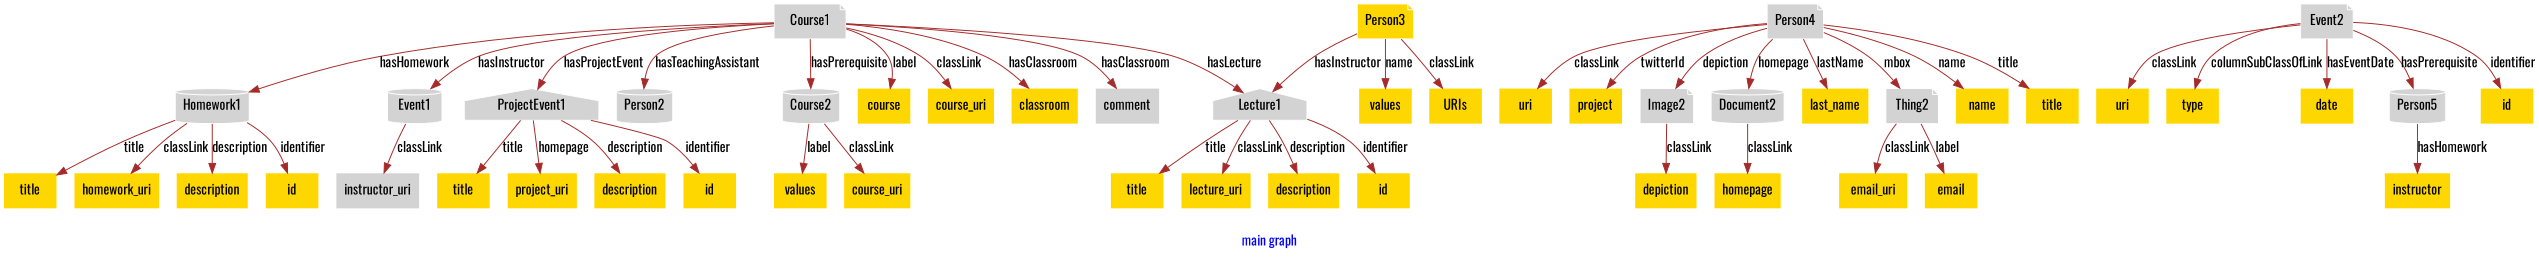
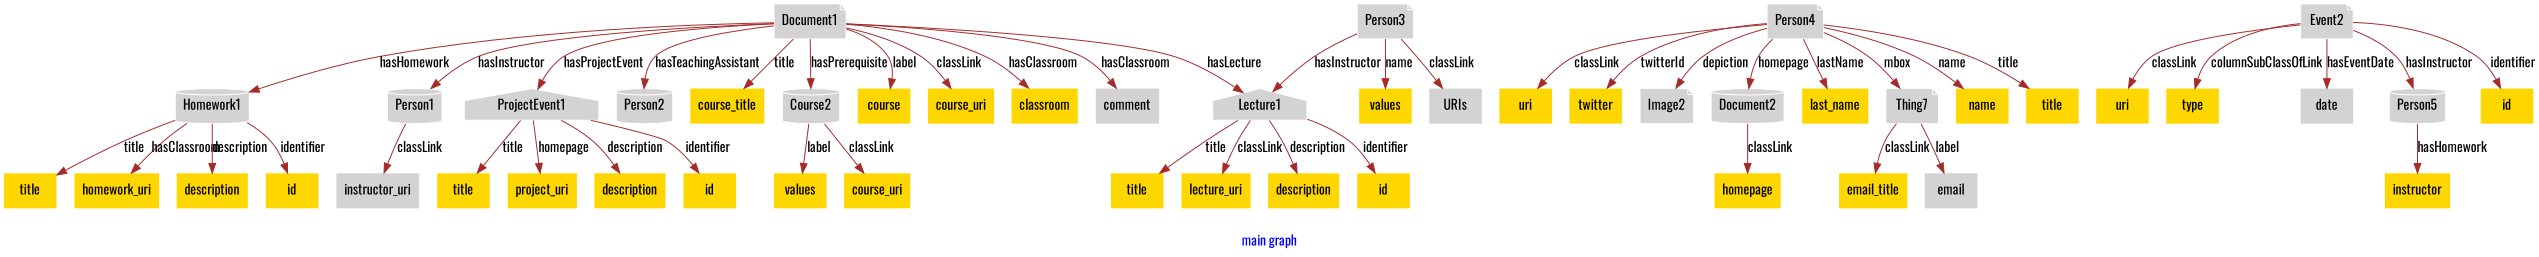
(810, 21) -> (810, 21)
(1385, 21) -> (1385, 21)
(2439, 64) -> (2439, 64)
(415, 106) -> (415, 106)
none -> (727, 106)
(1456, 106) -> (1456, 106)
(1596, 106) -> (1596, 106)
(1912, 106) -> (1912, 106)
(2327, 106) -> (2327, 106)
(186, 148) -> (186, 148)
(1666, 191) -> none
(1873, 191) -> (1873, 191)
(1951, 191) -> (1951, 191)
